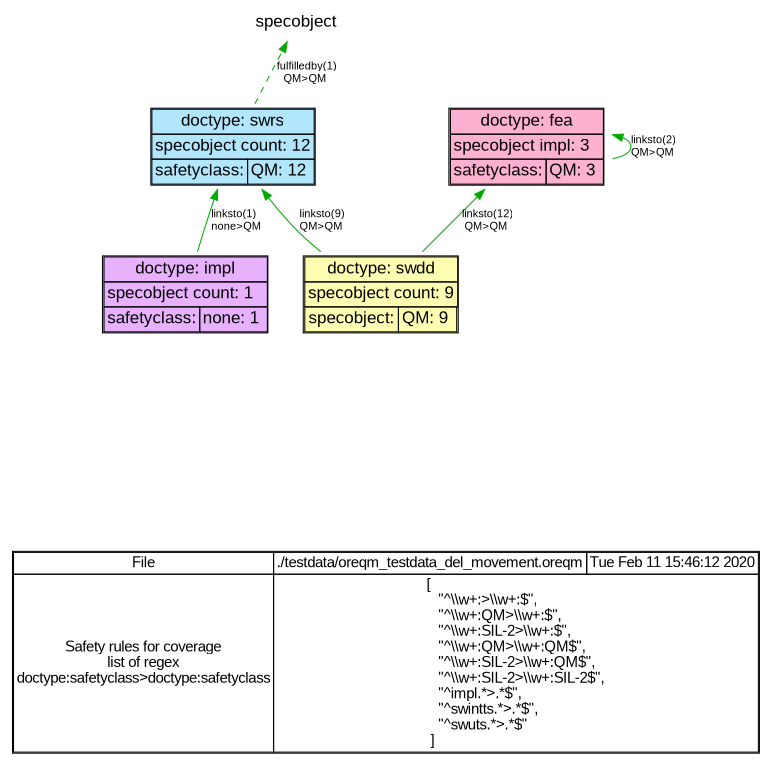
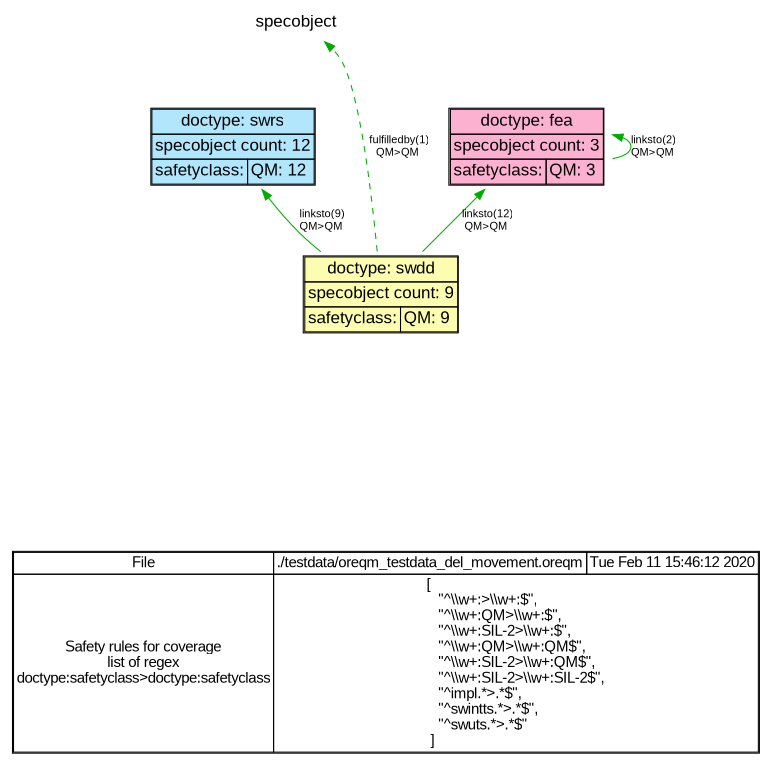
(269, 78) -> (364, 147)
(522, 146) -> (527, 146)
(185, 294) -> none
(352, 318) -> (353, 318)
